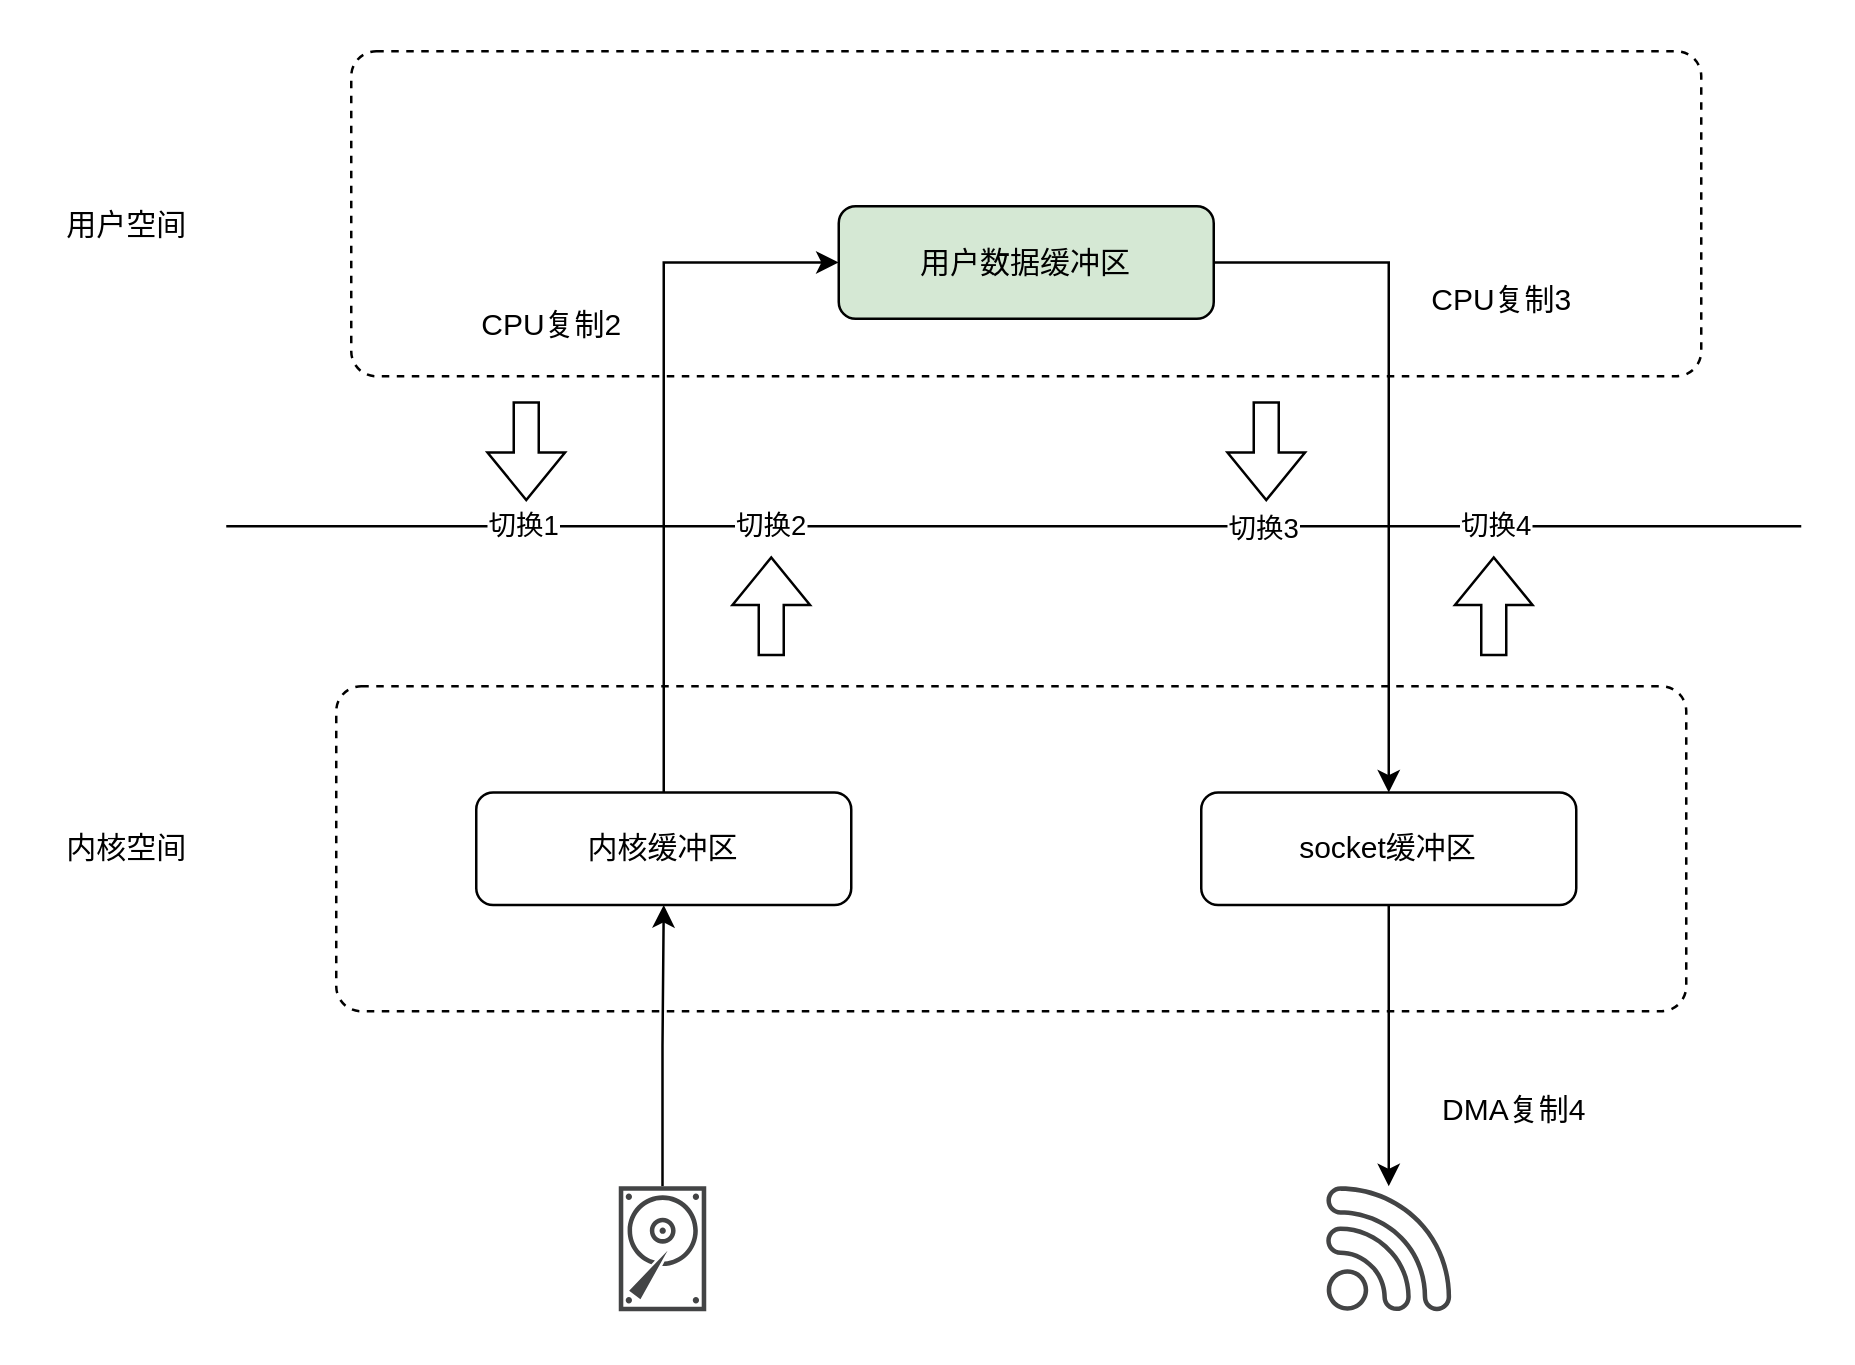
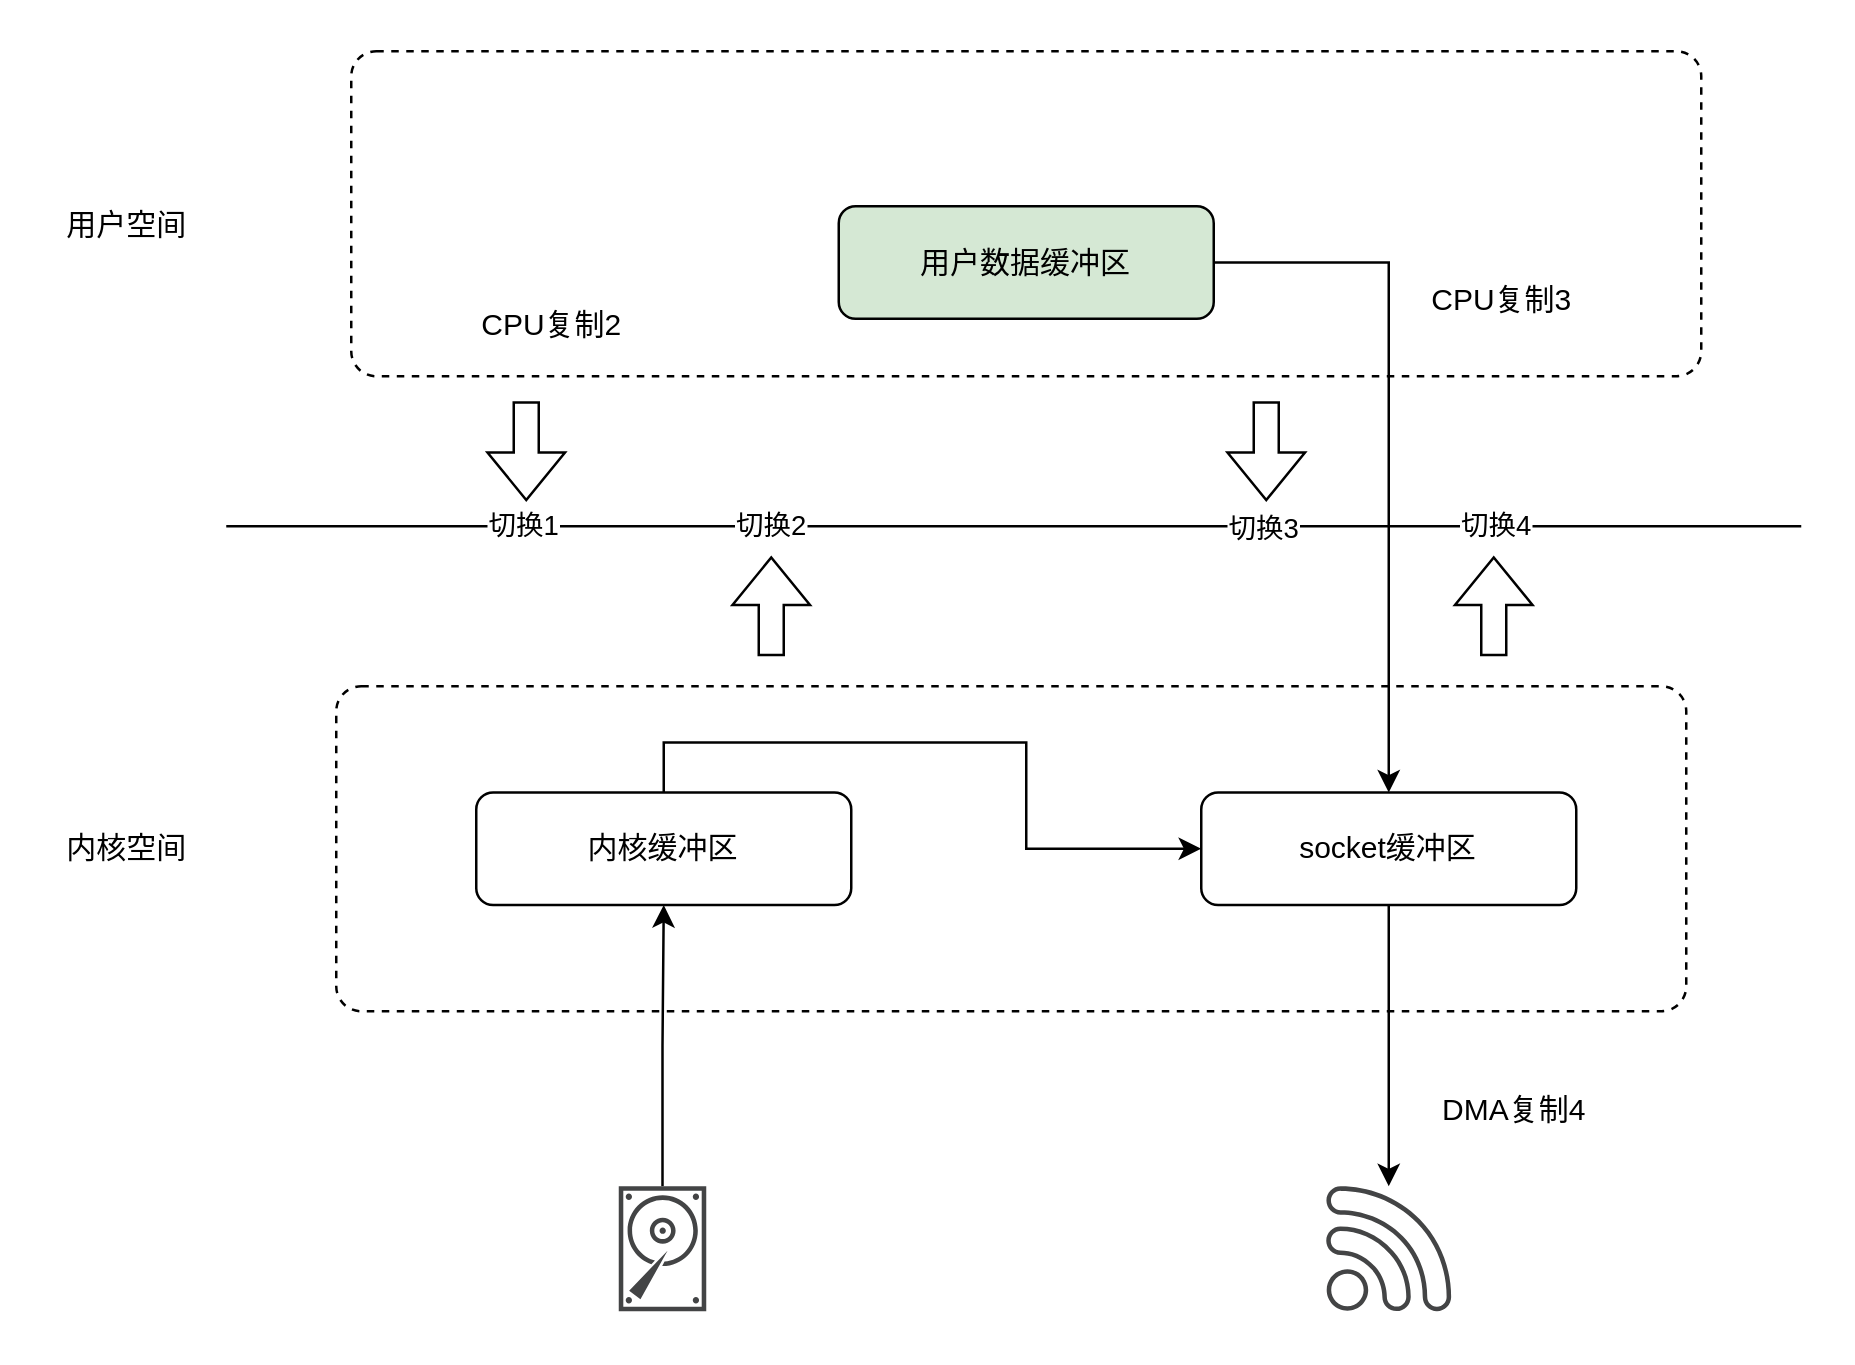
(664, 314) -> (976, 743)
